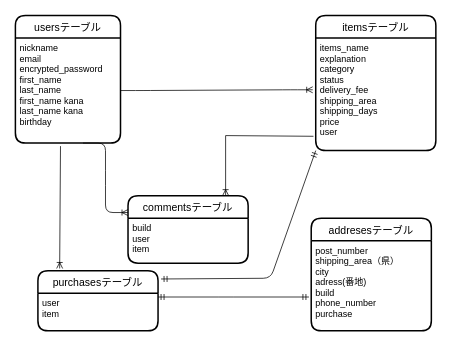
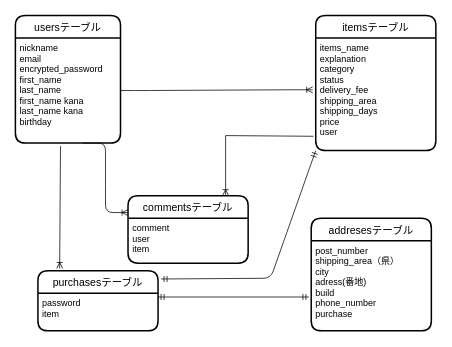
(142, 228) -> (150, 228)
(52, 303) -> (62, 303)
